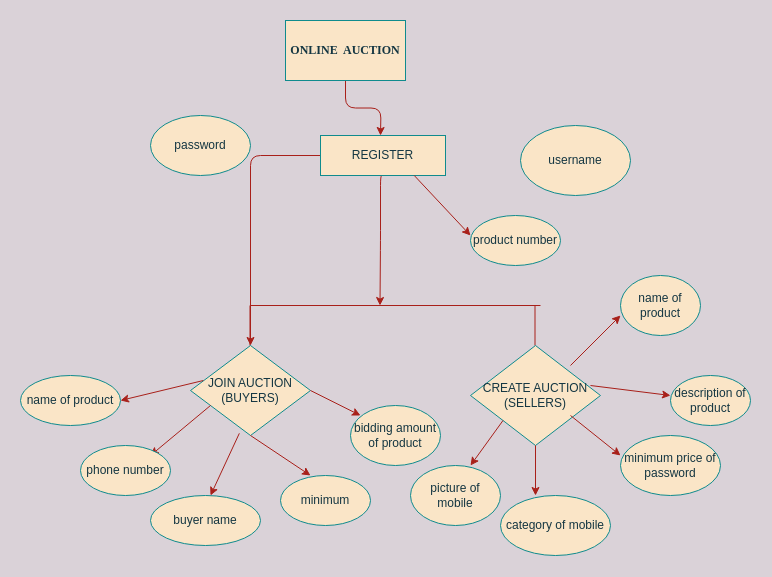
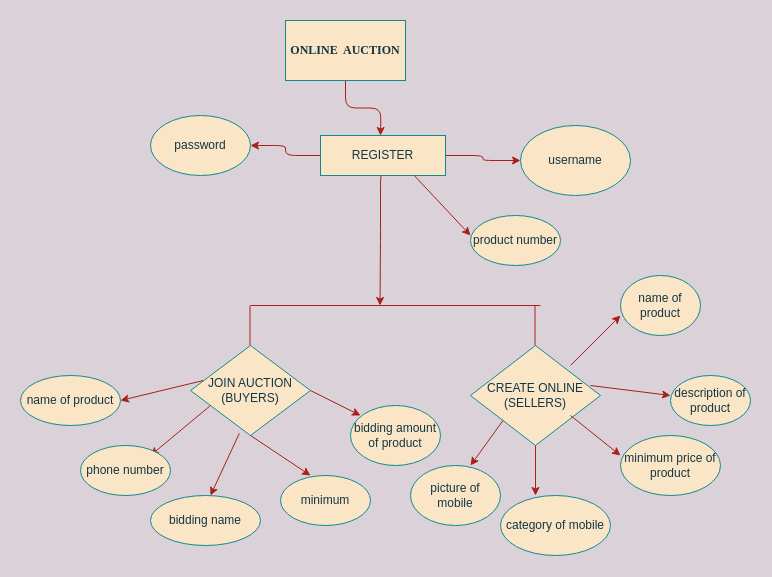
none -> (482, 157)
(251, 213) -> (277, 146)
(536, 396) -> (536, 396)
(671, 466) -> (671, 466)
(206, 521) -> (206, 521)
